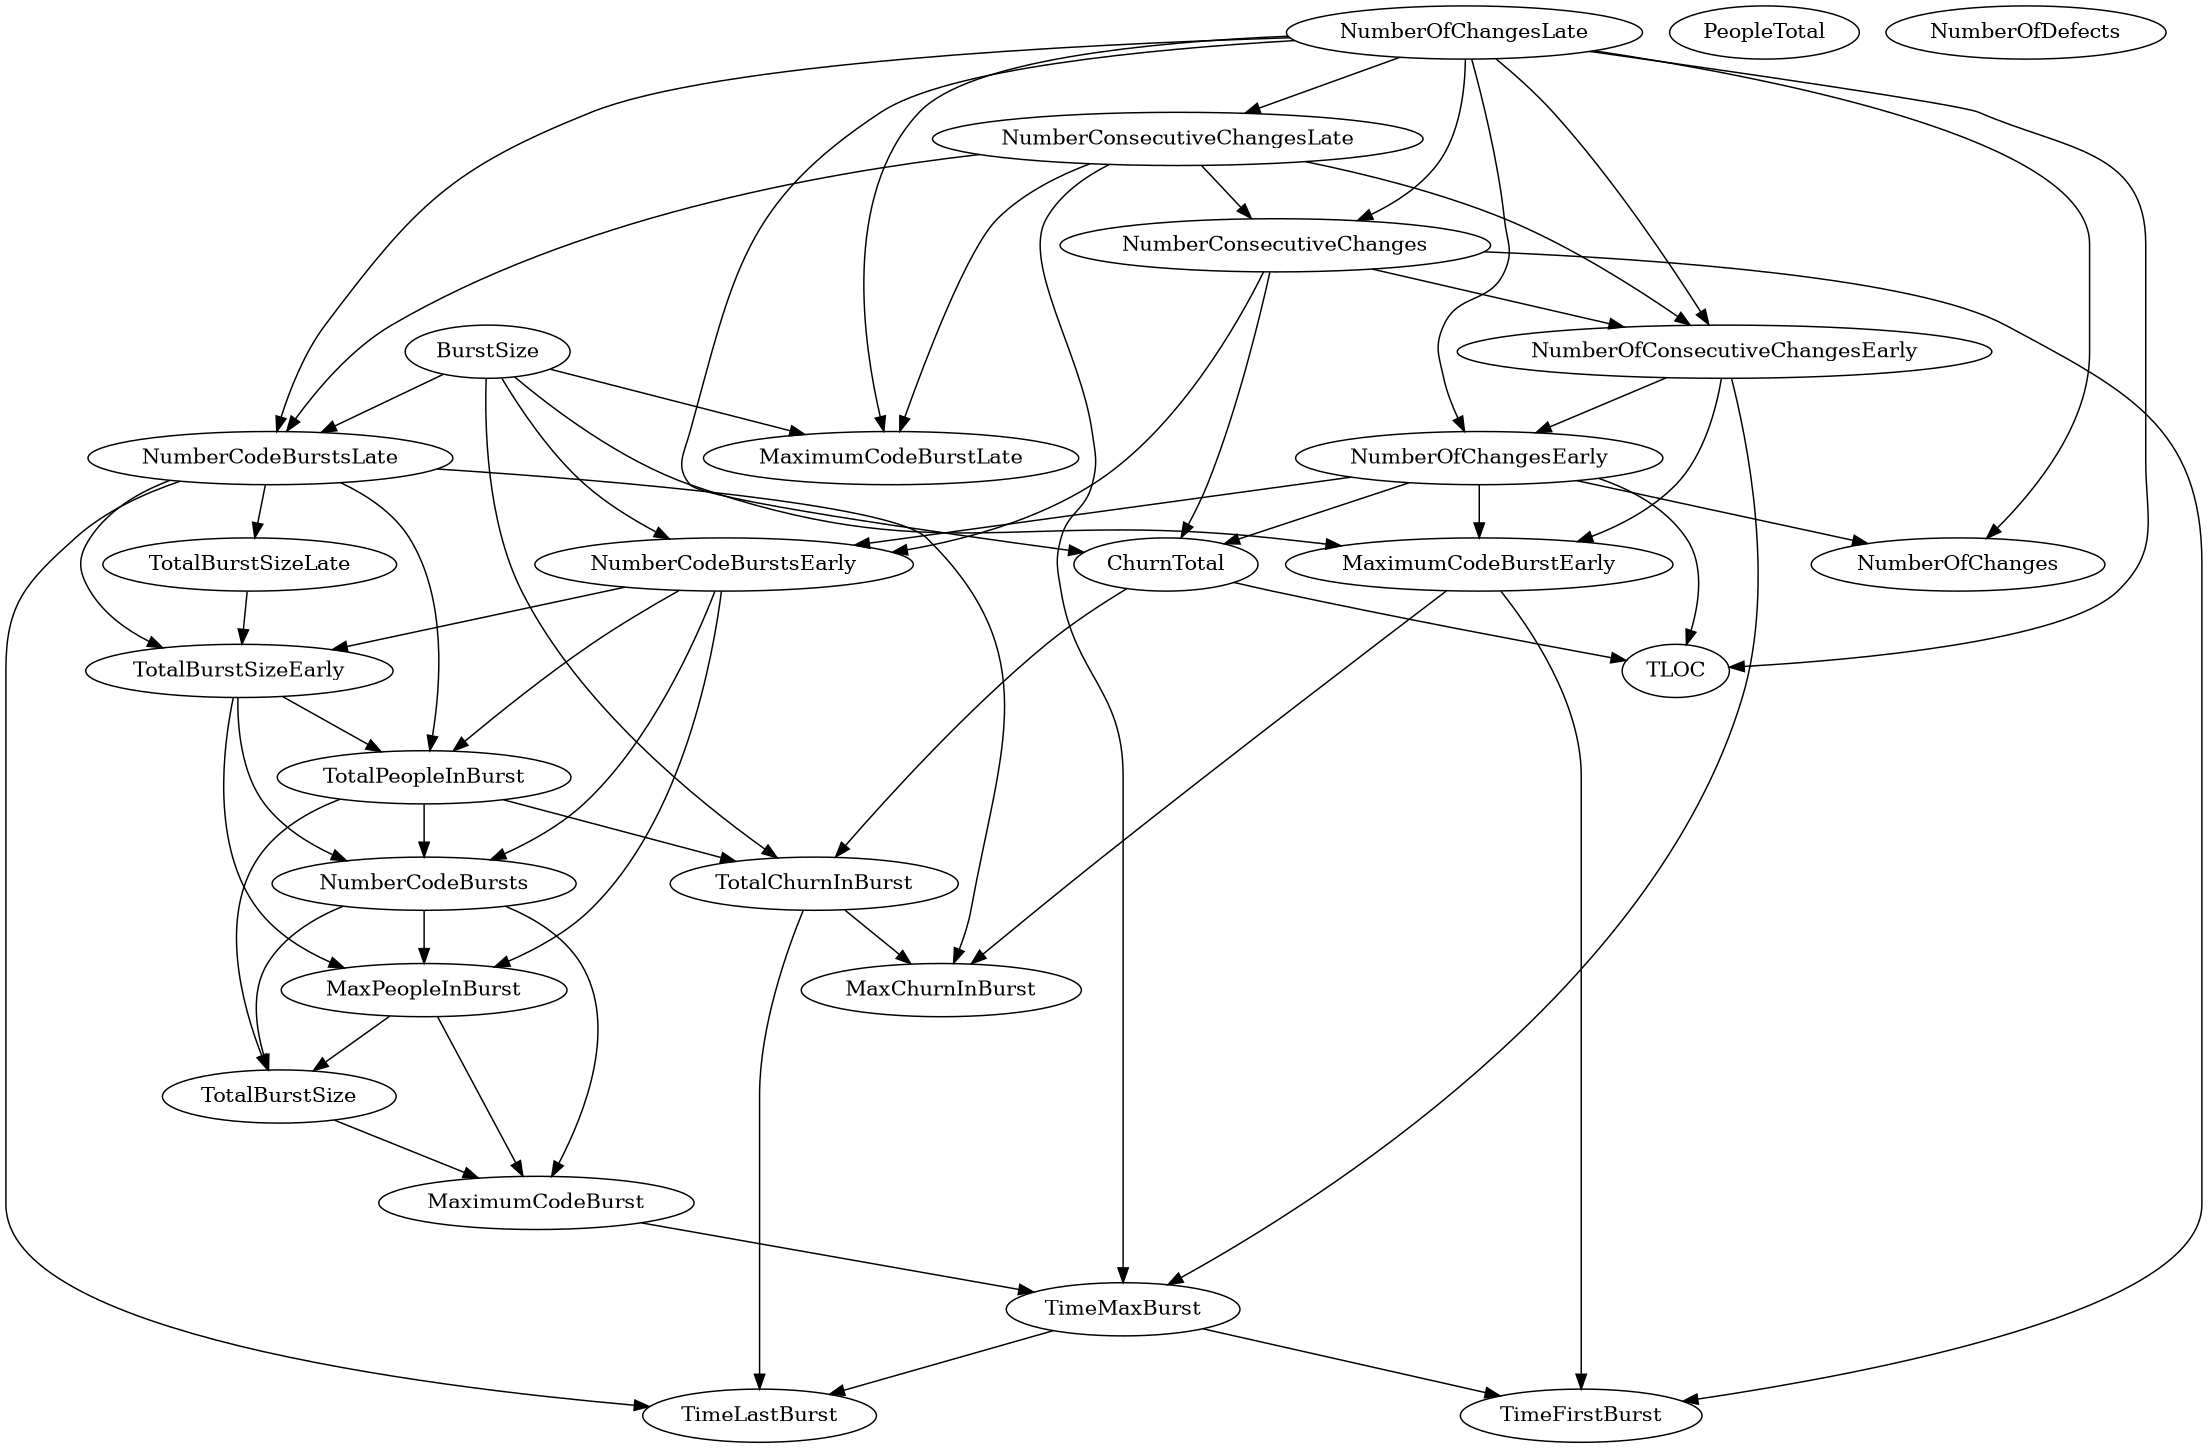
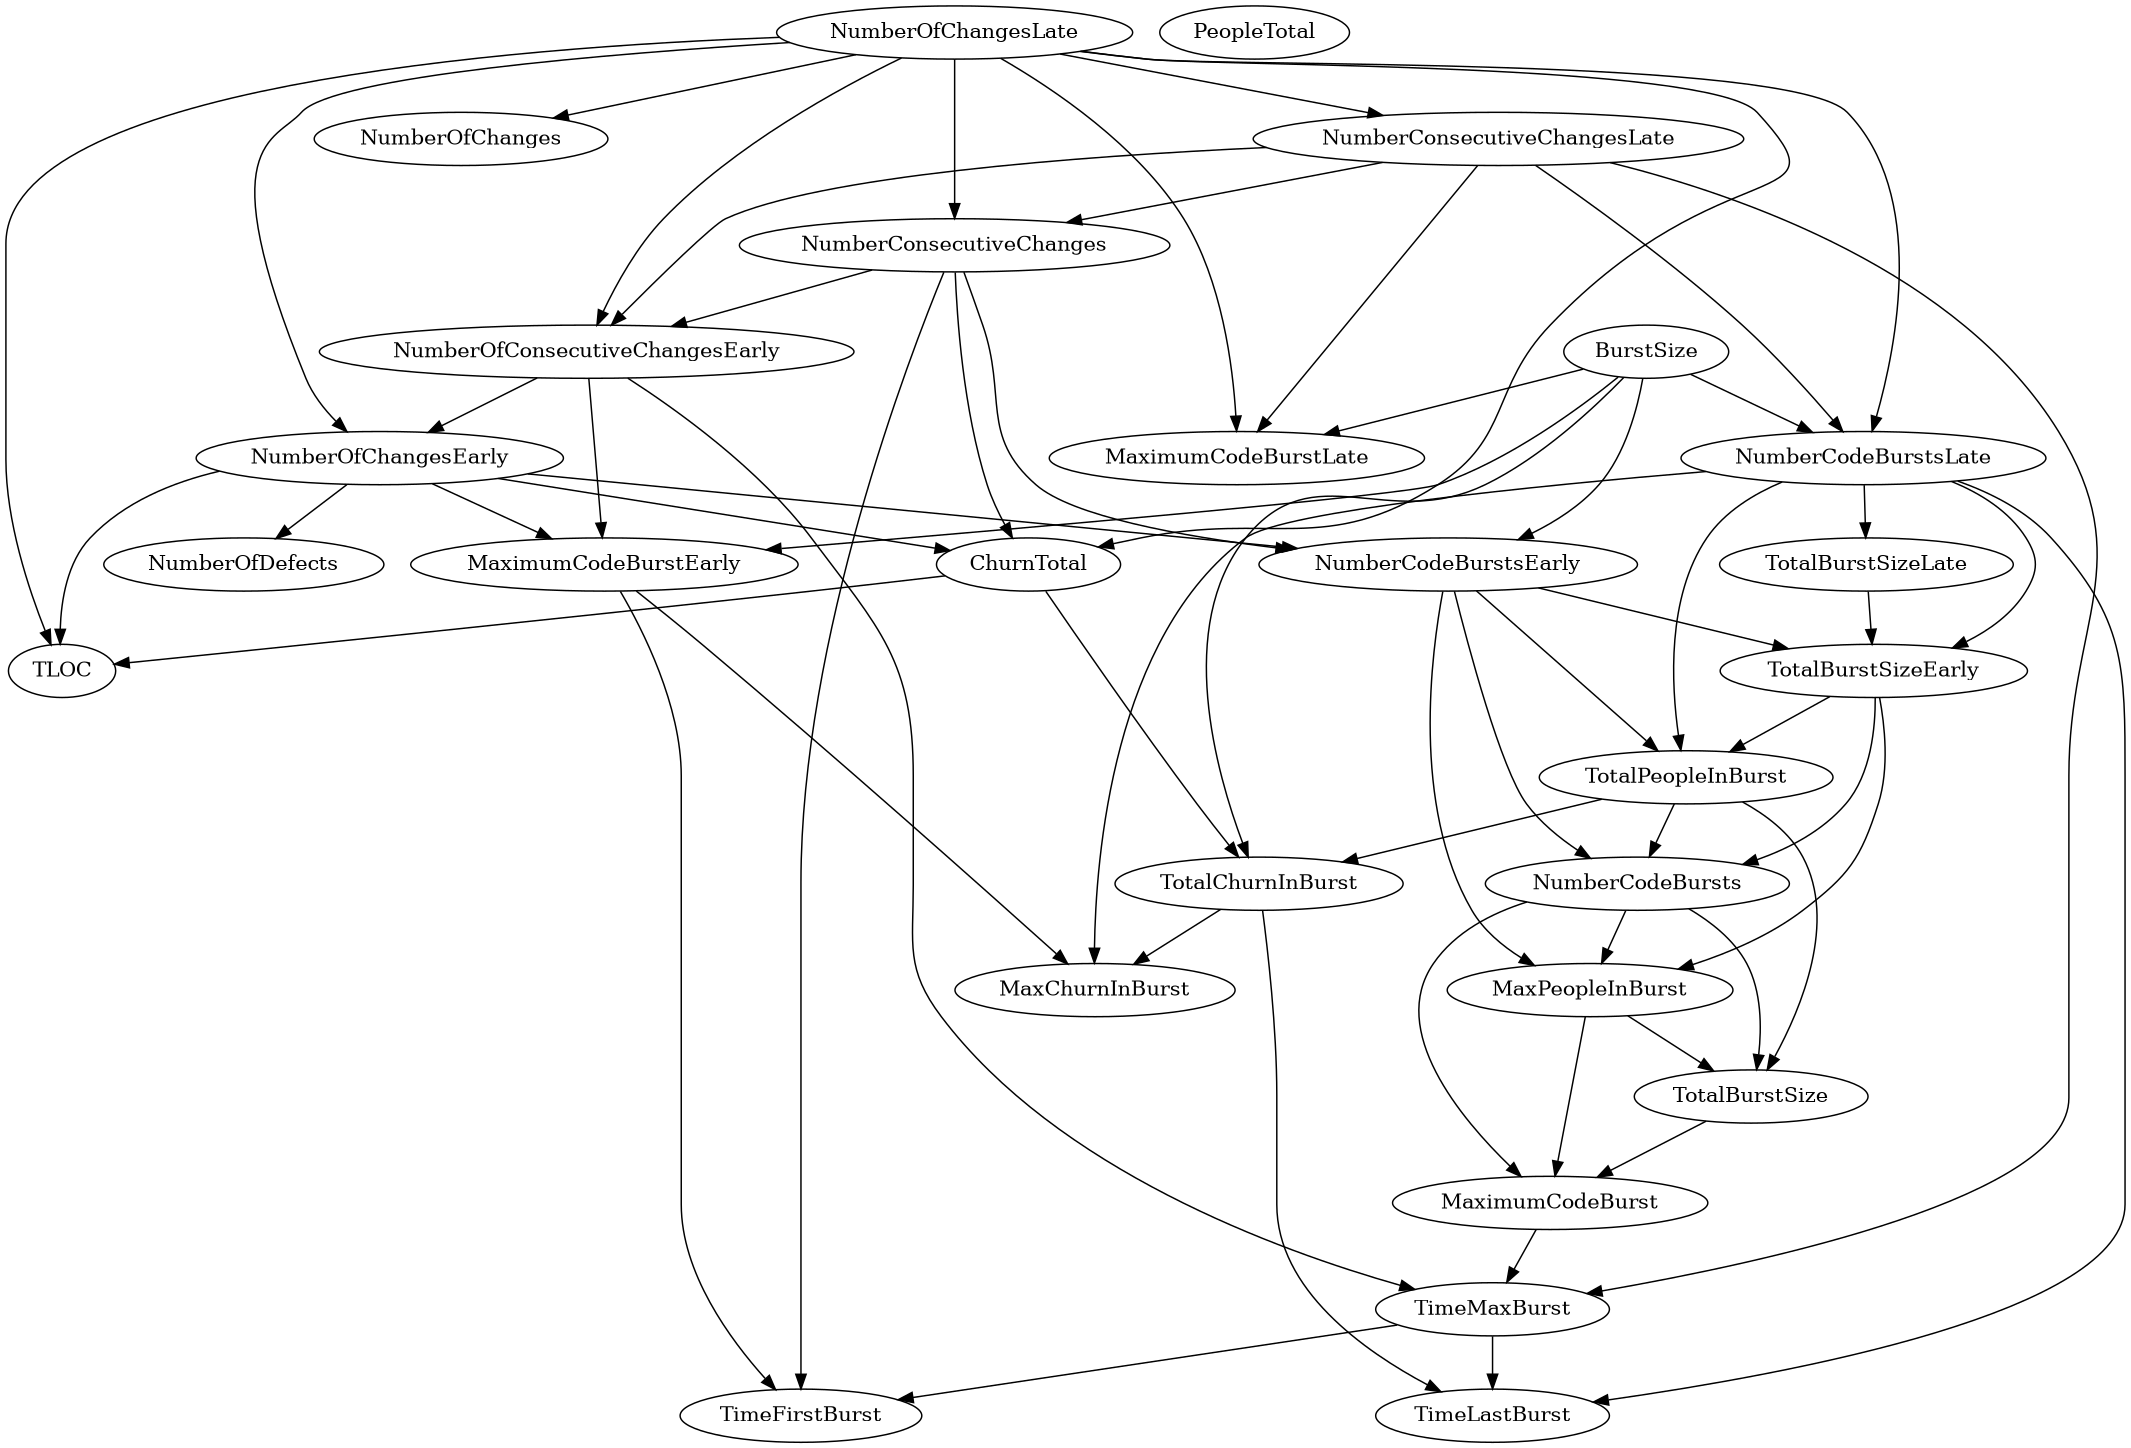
(1715, 511) -> (317, 507)
